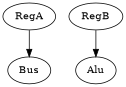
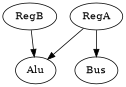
none -> (68, 41)
